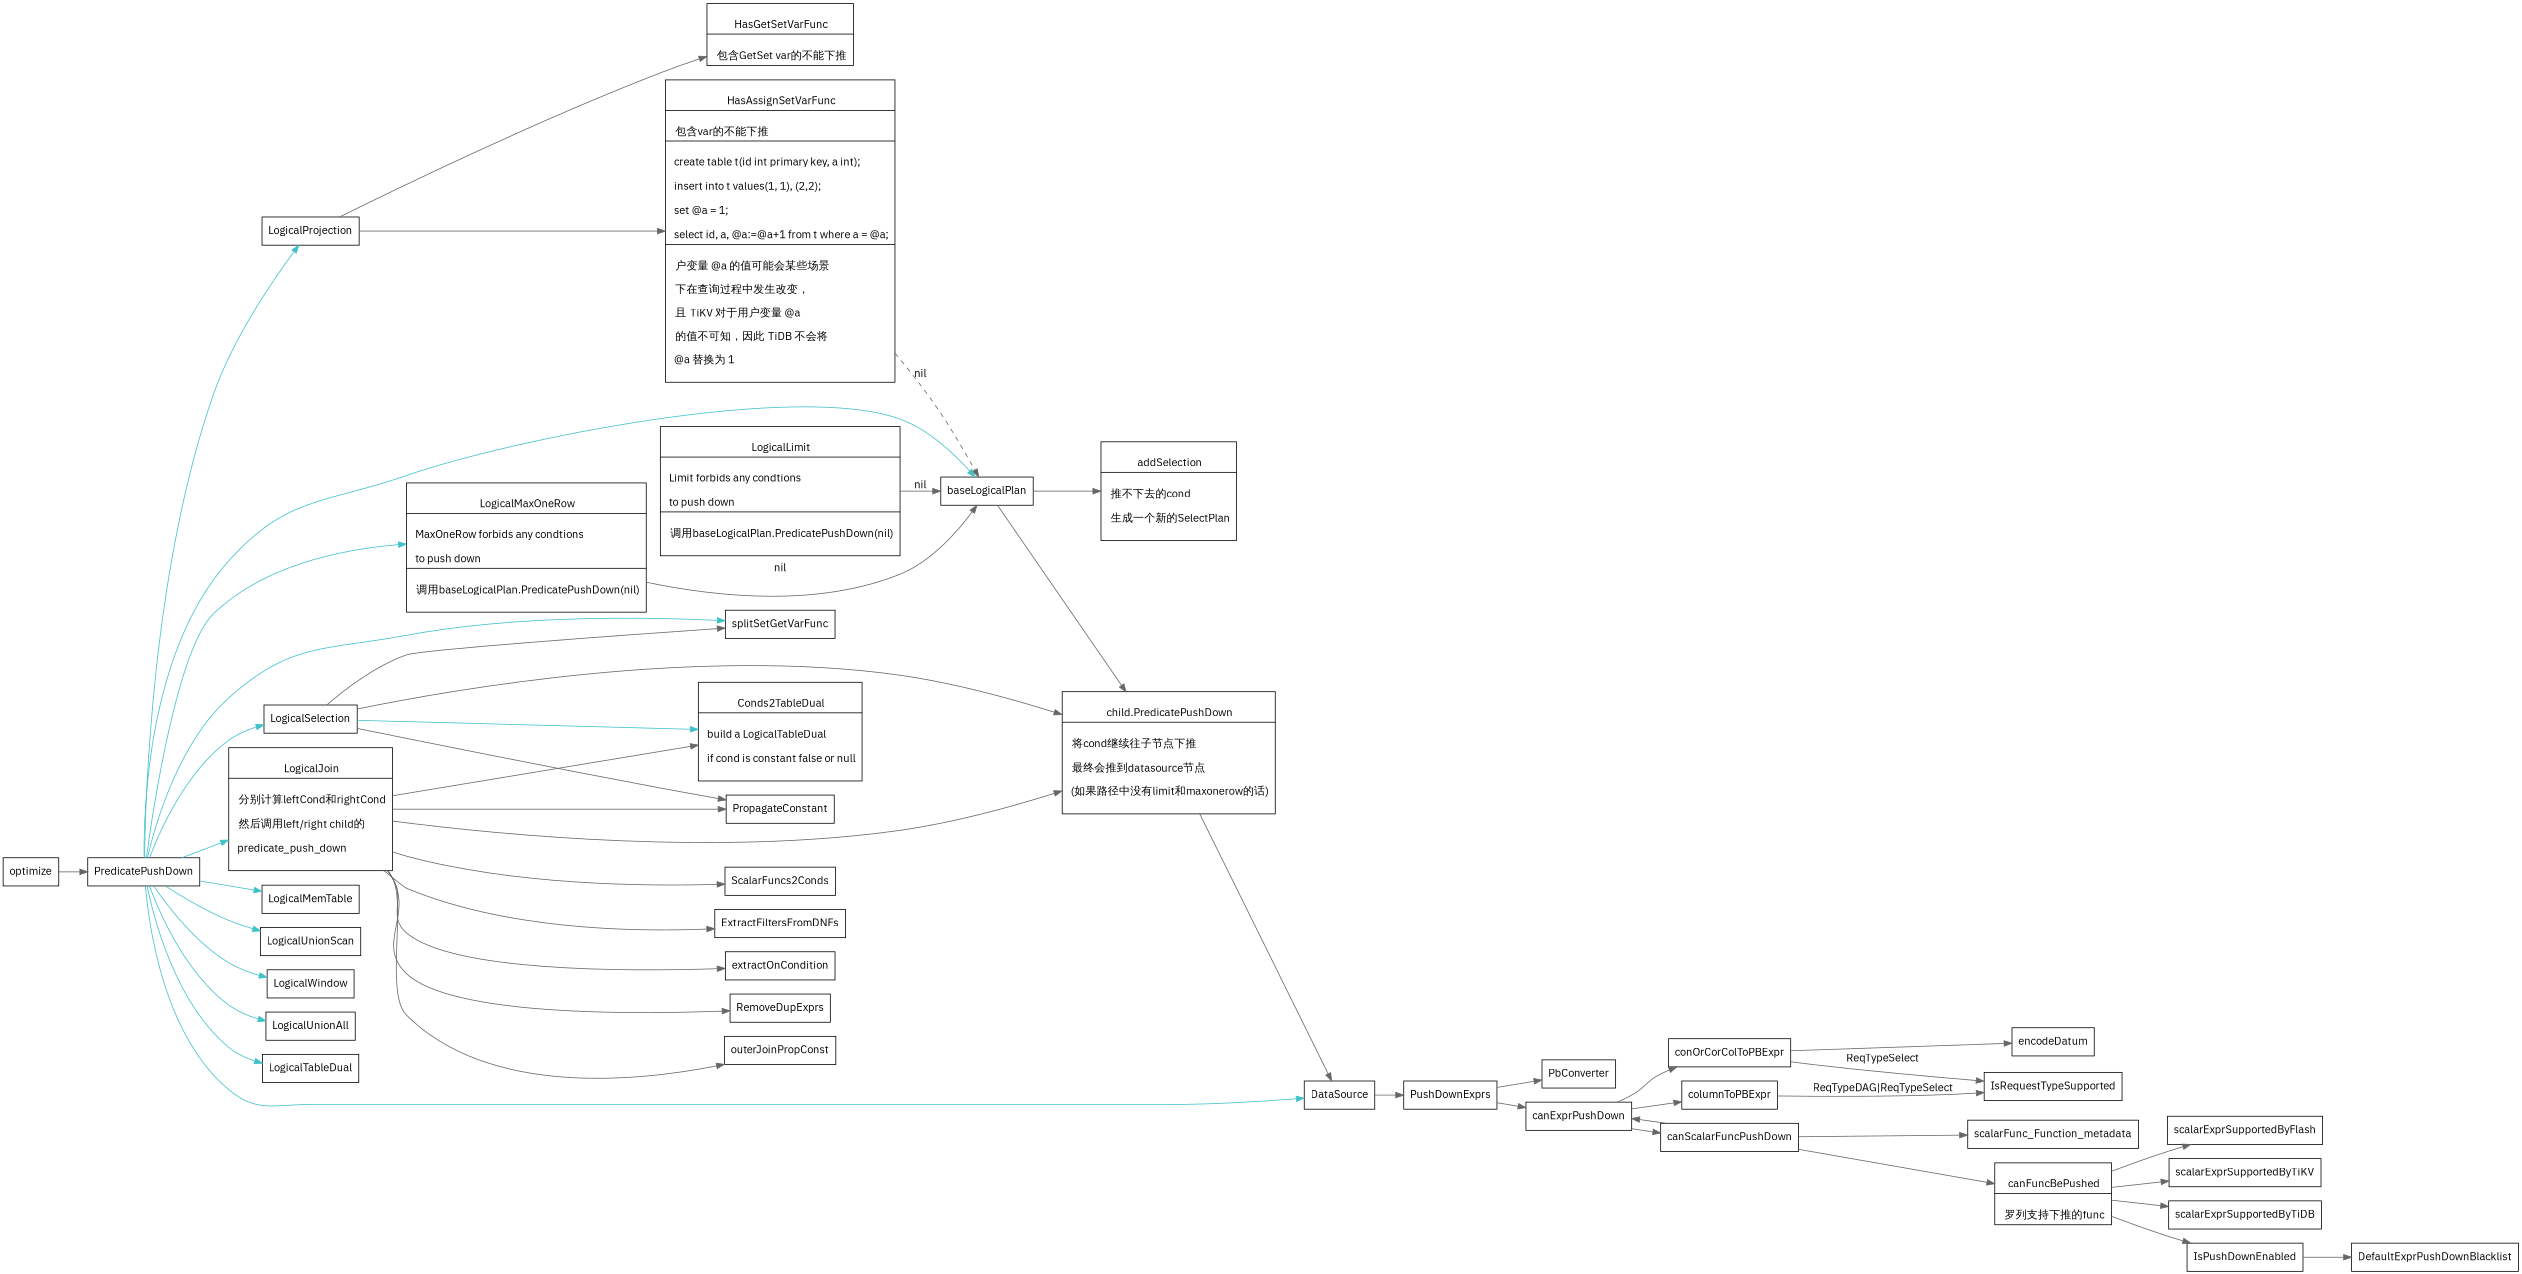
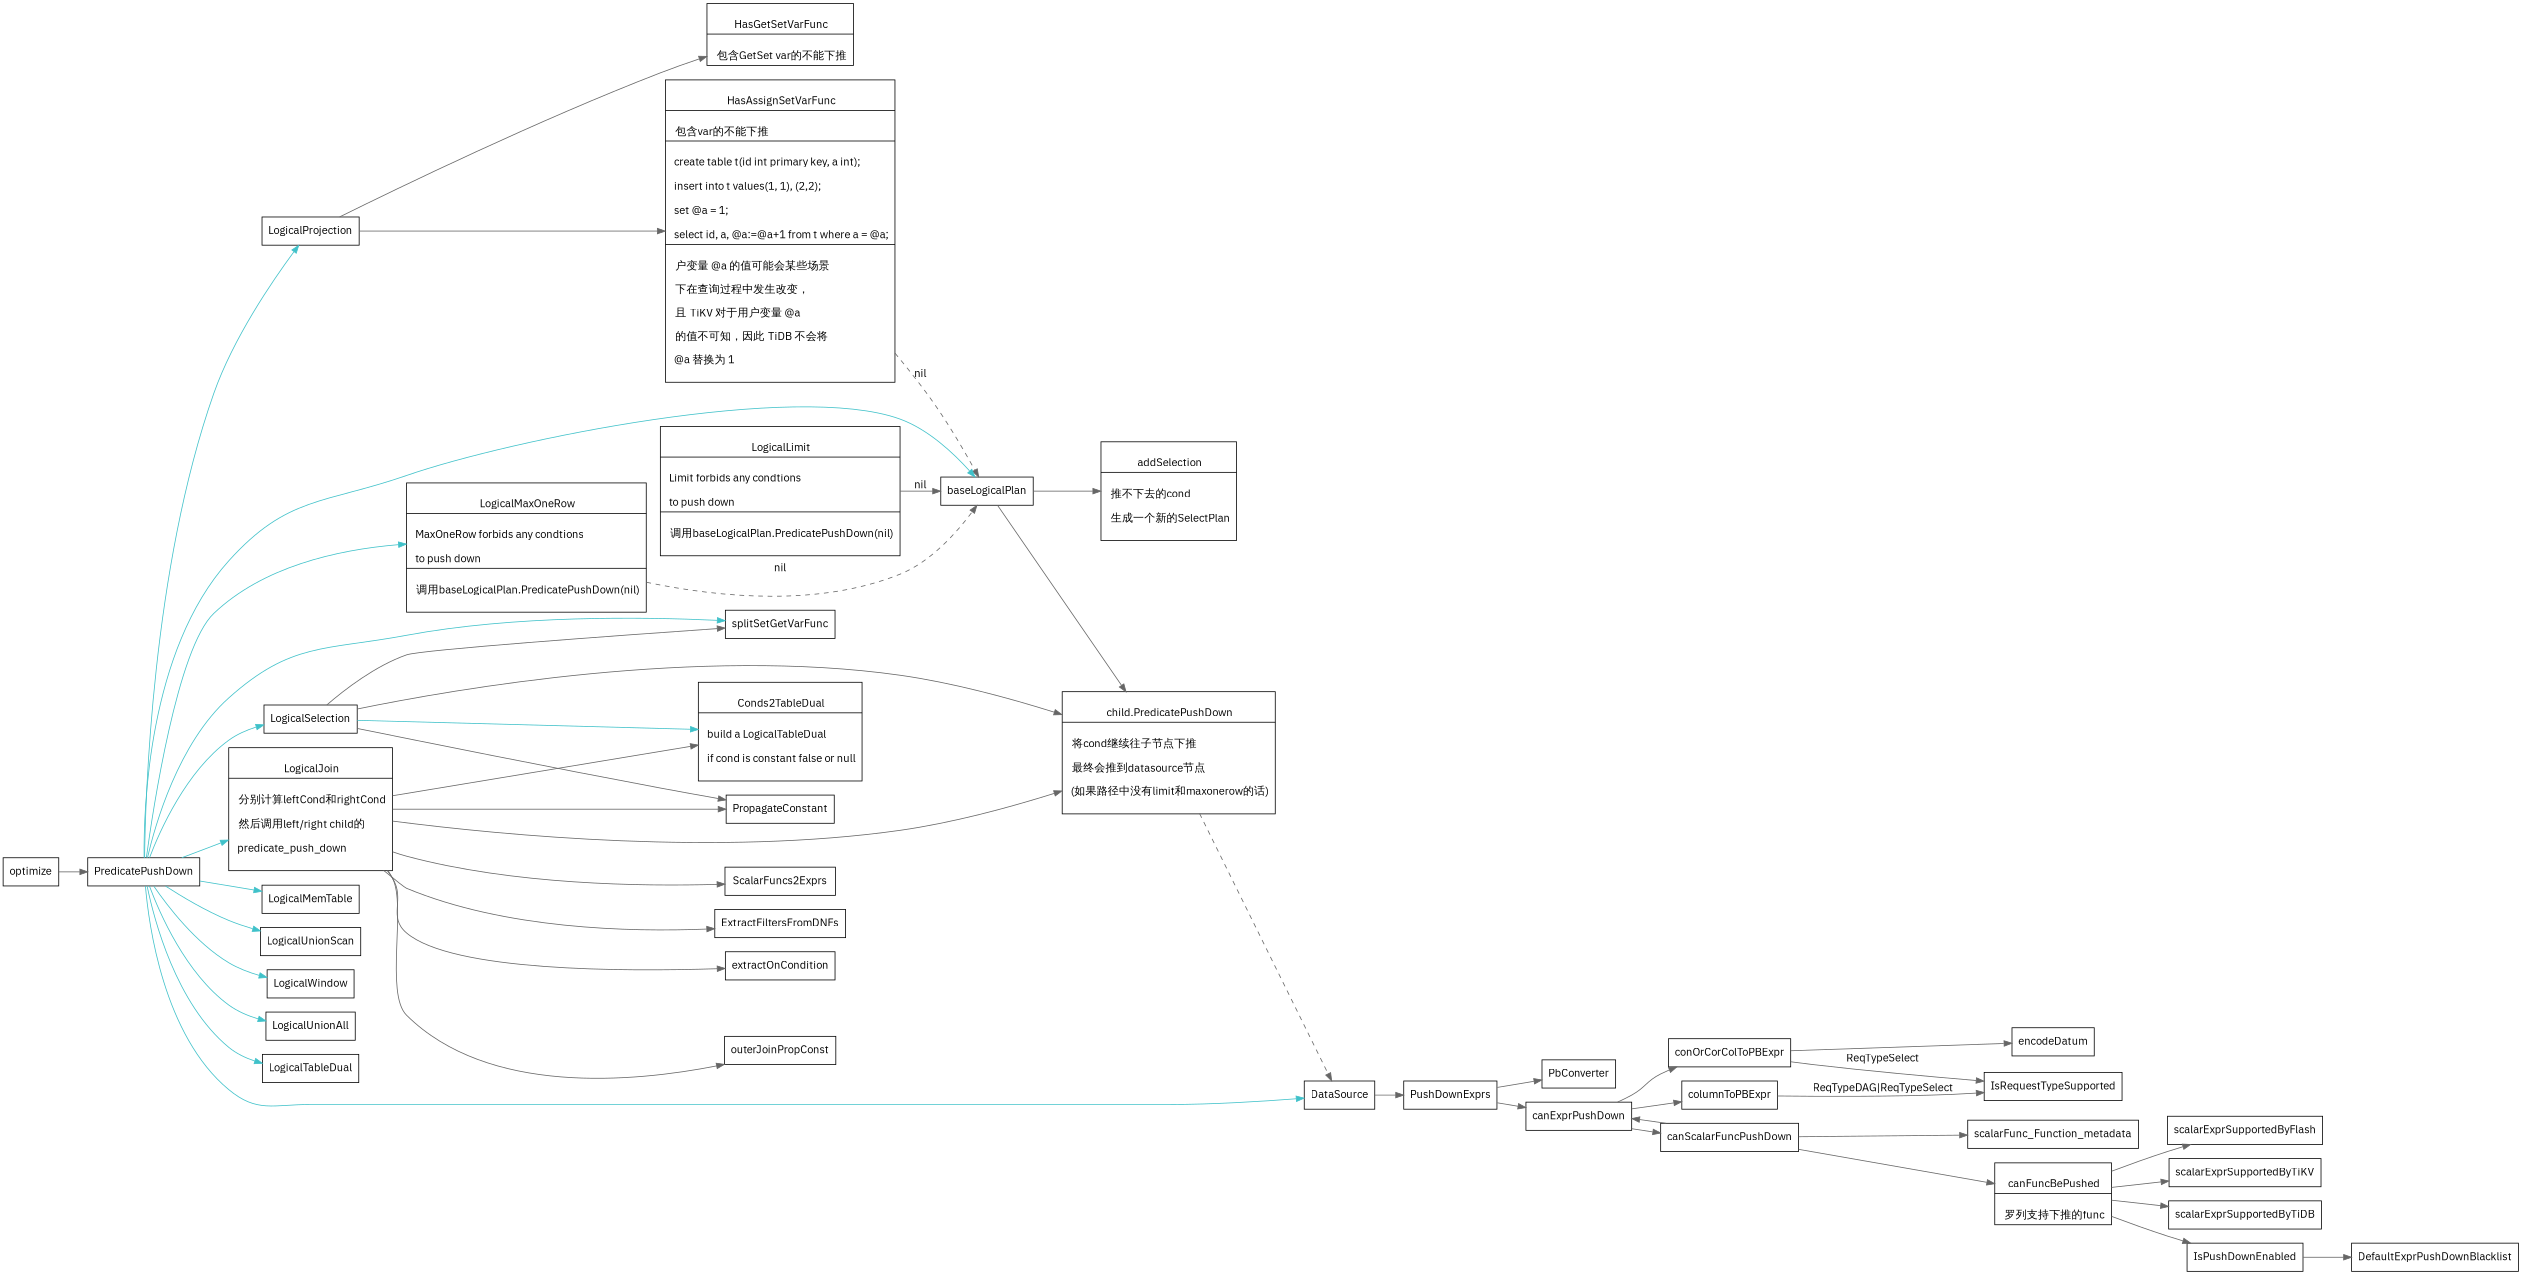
(822, 593) -> (822, 593)
(780, 881) -> (780, 881)
(1264, 944) -> (1264, 944)
(780, 1008) -> none
